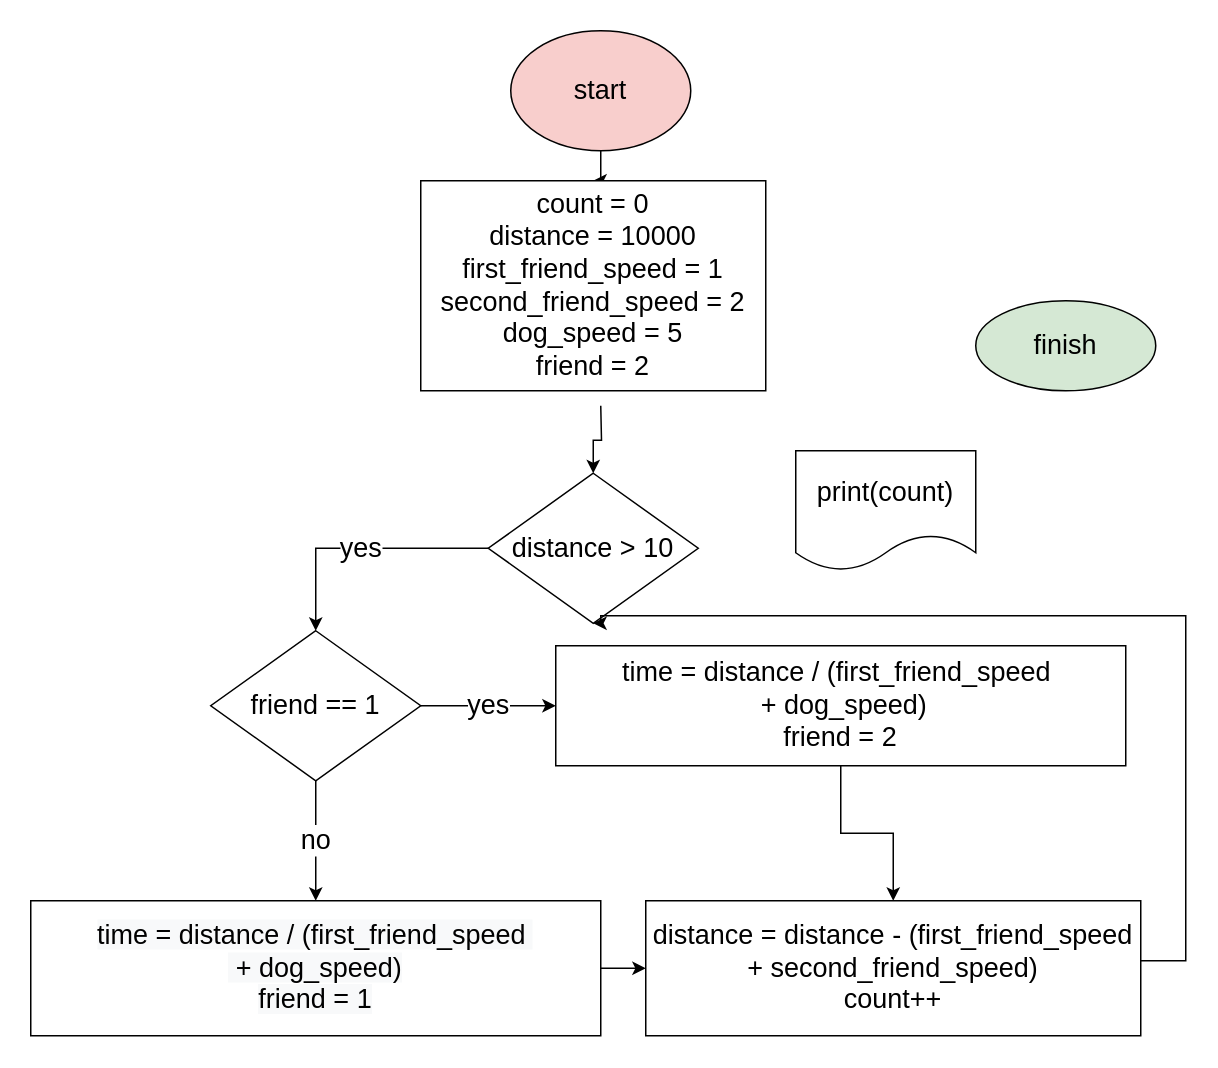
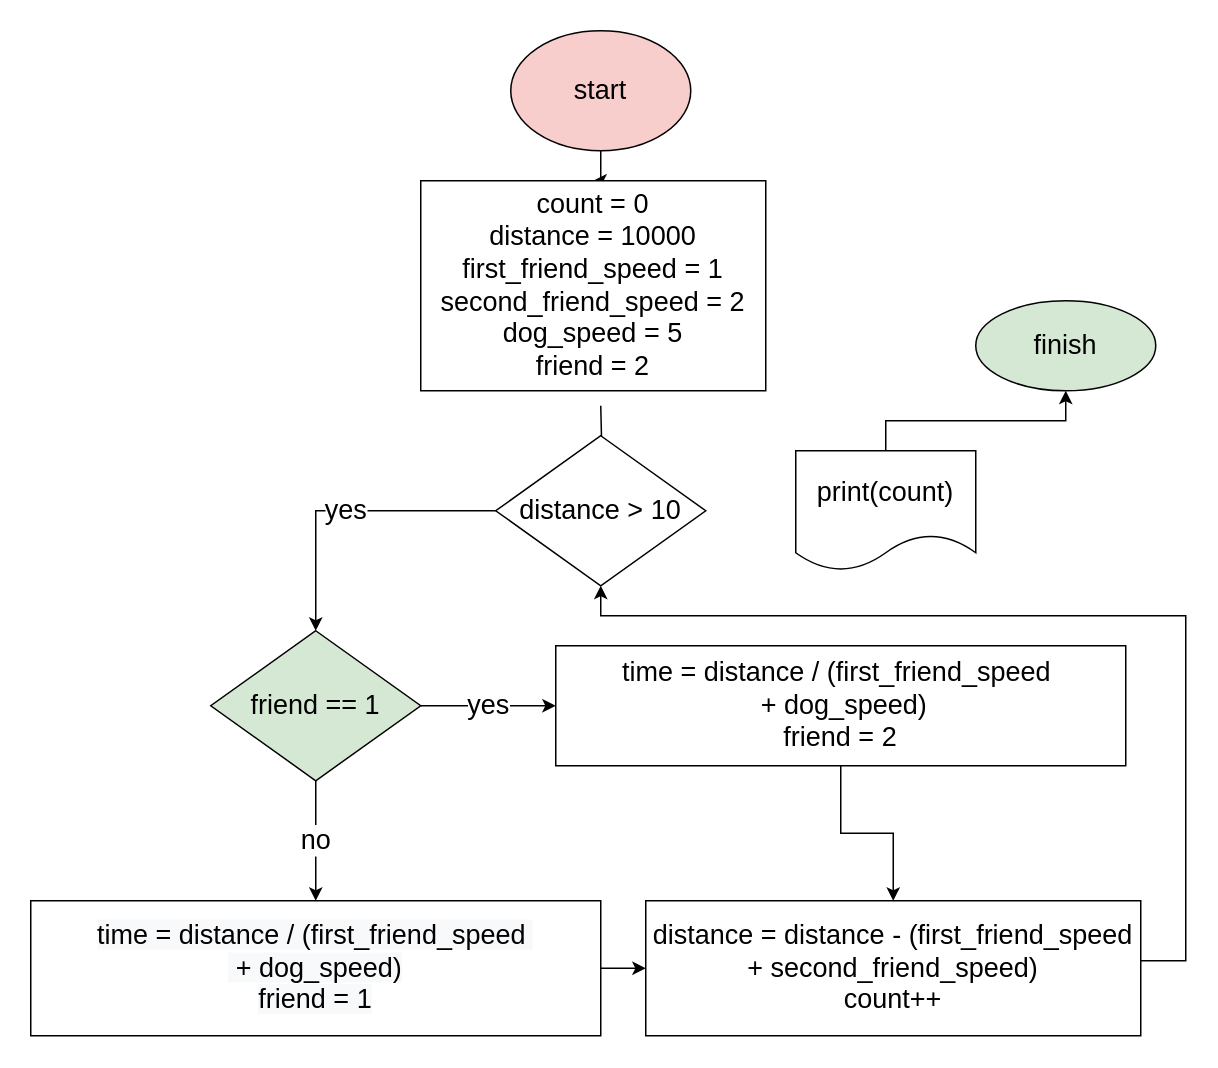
none -> (971, 421)
(593, 548) -> (601, 511)
(316, 706) -> (316, 706)
